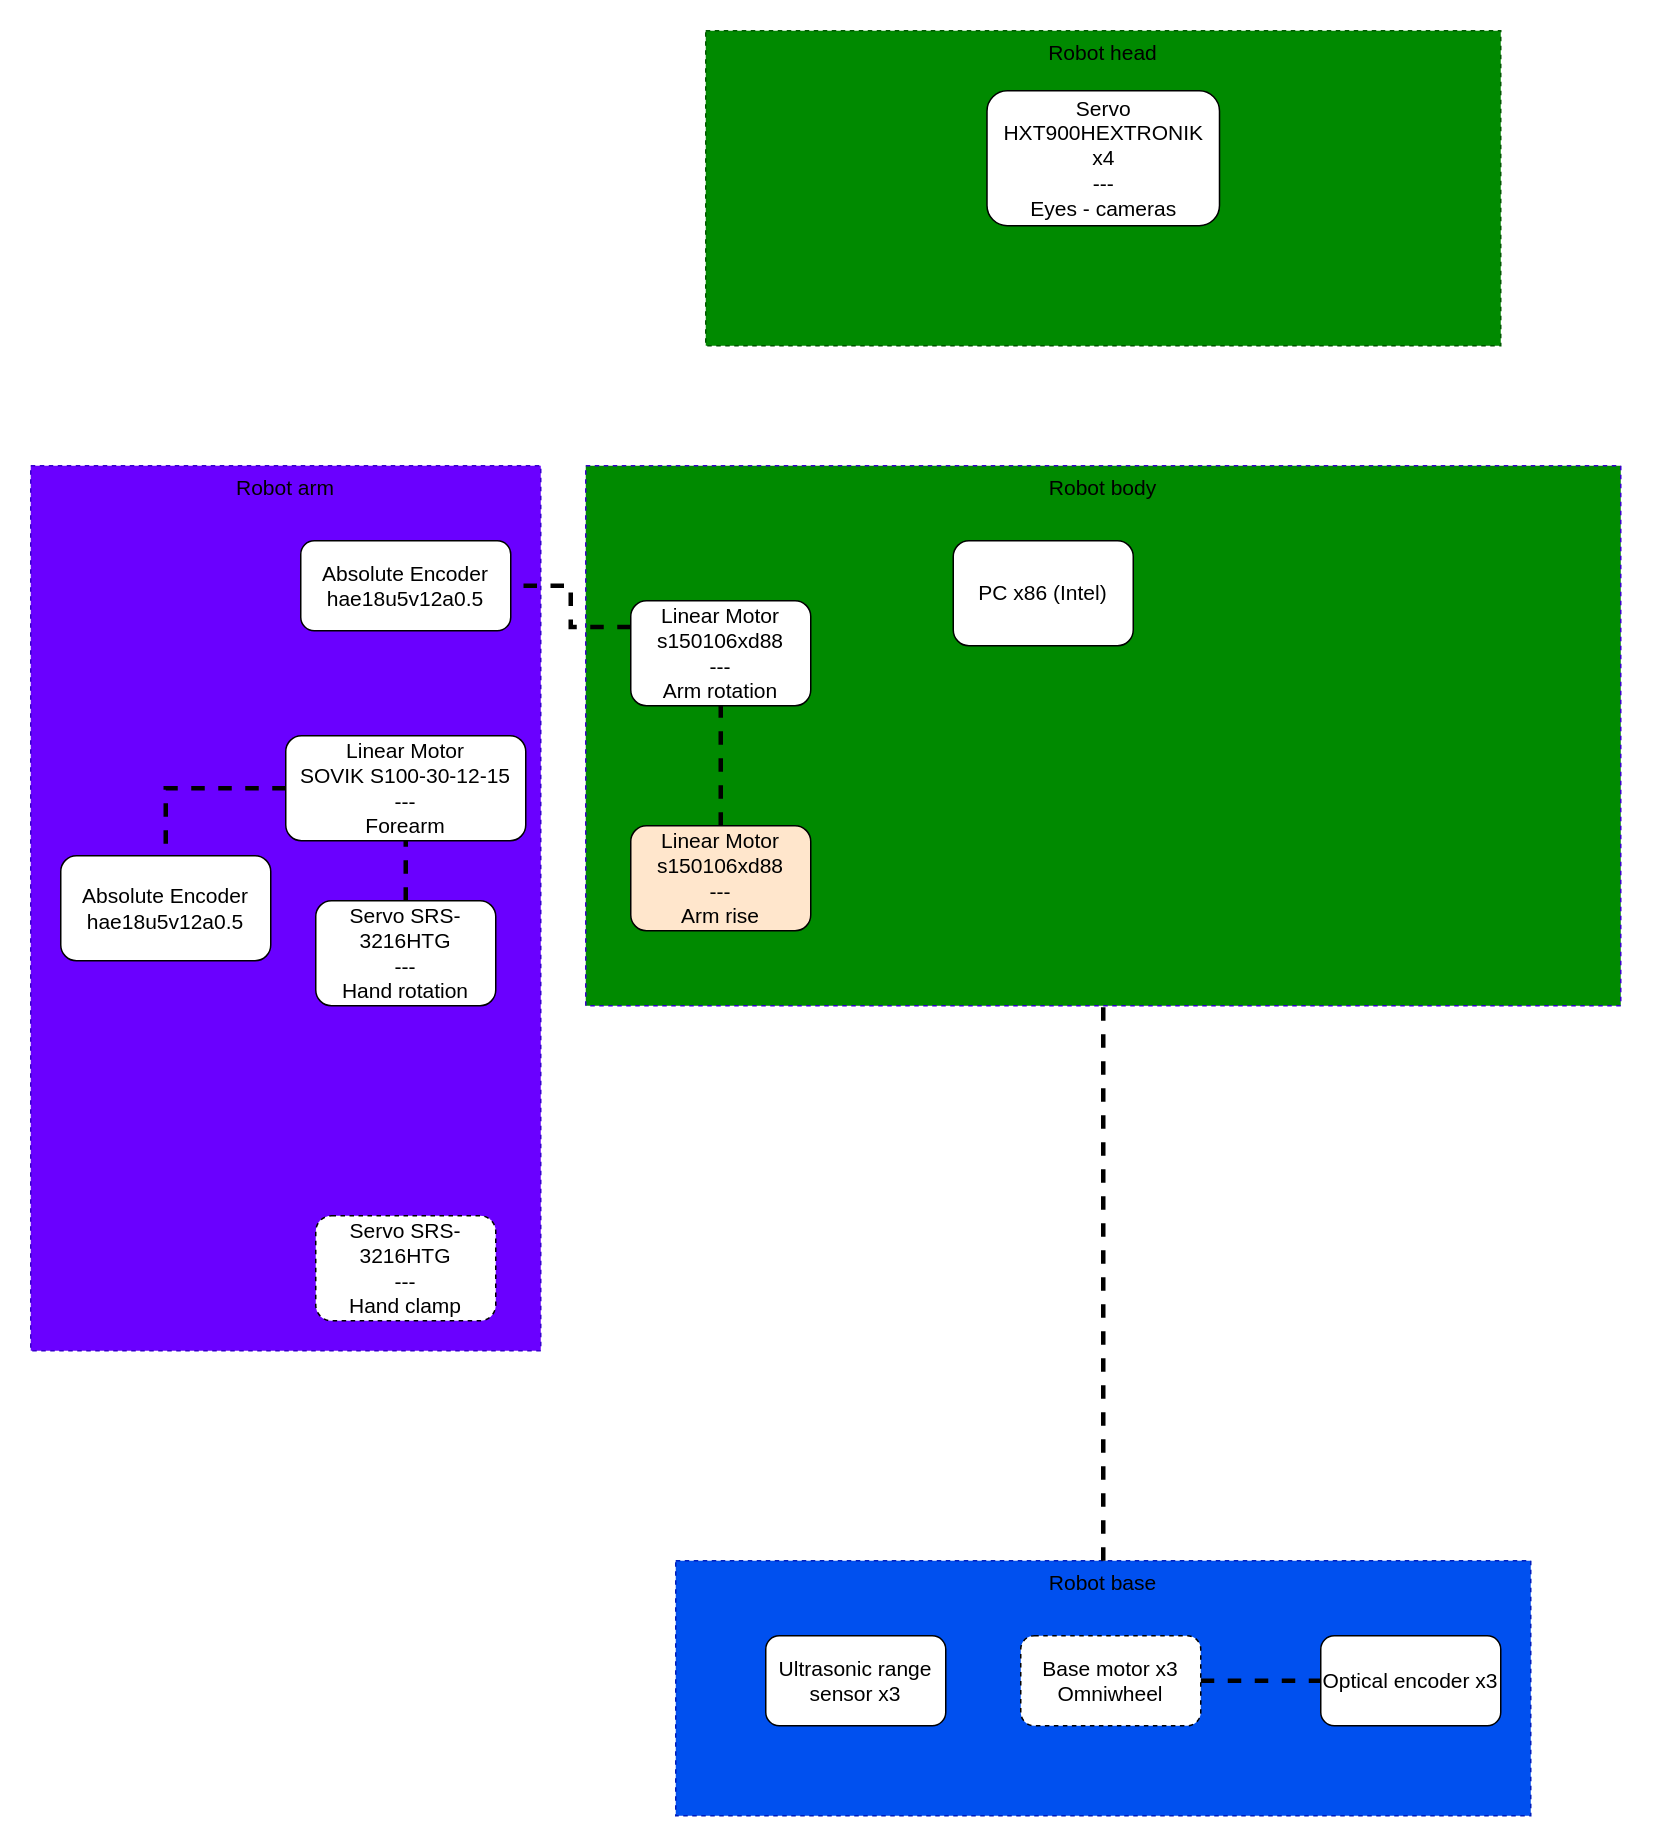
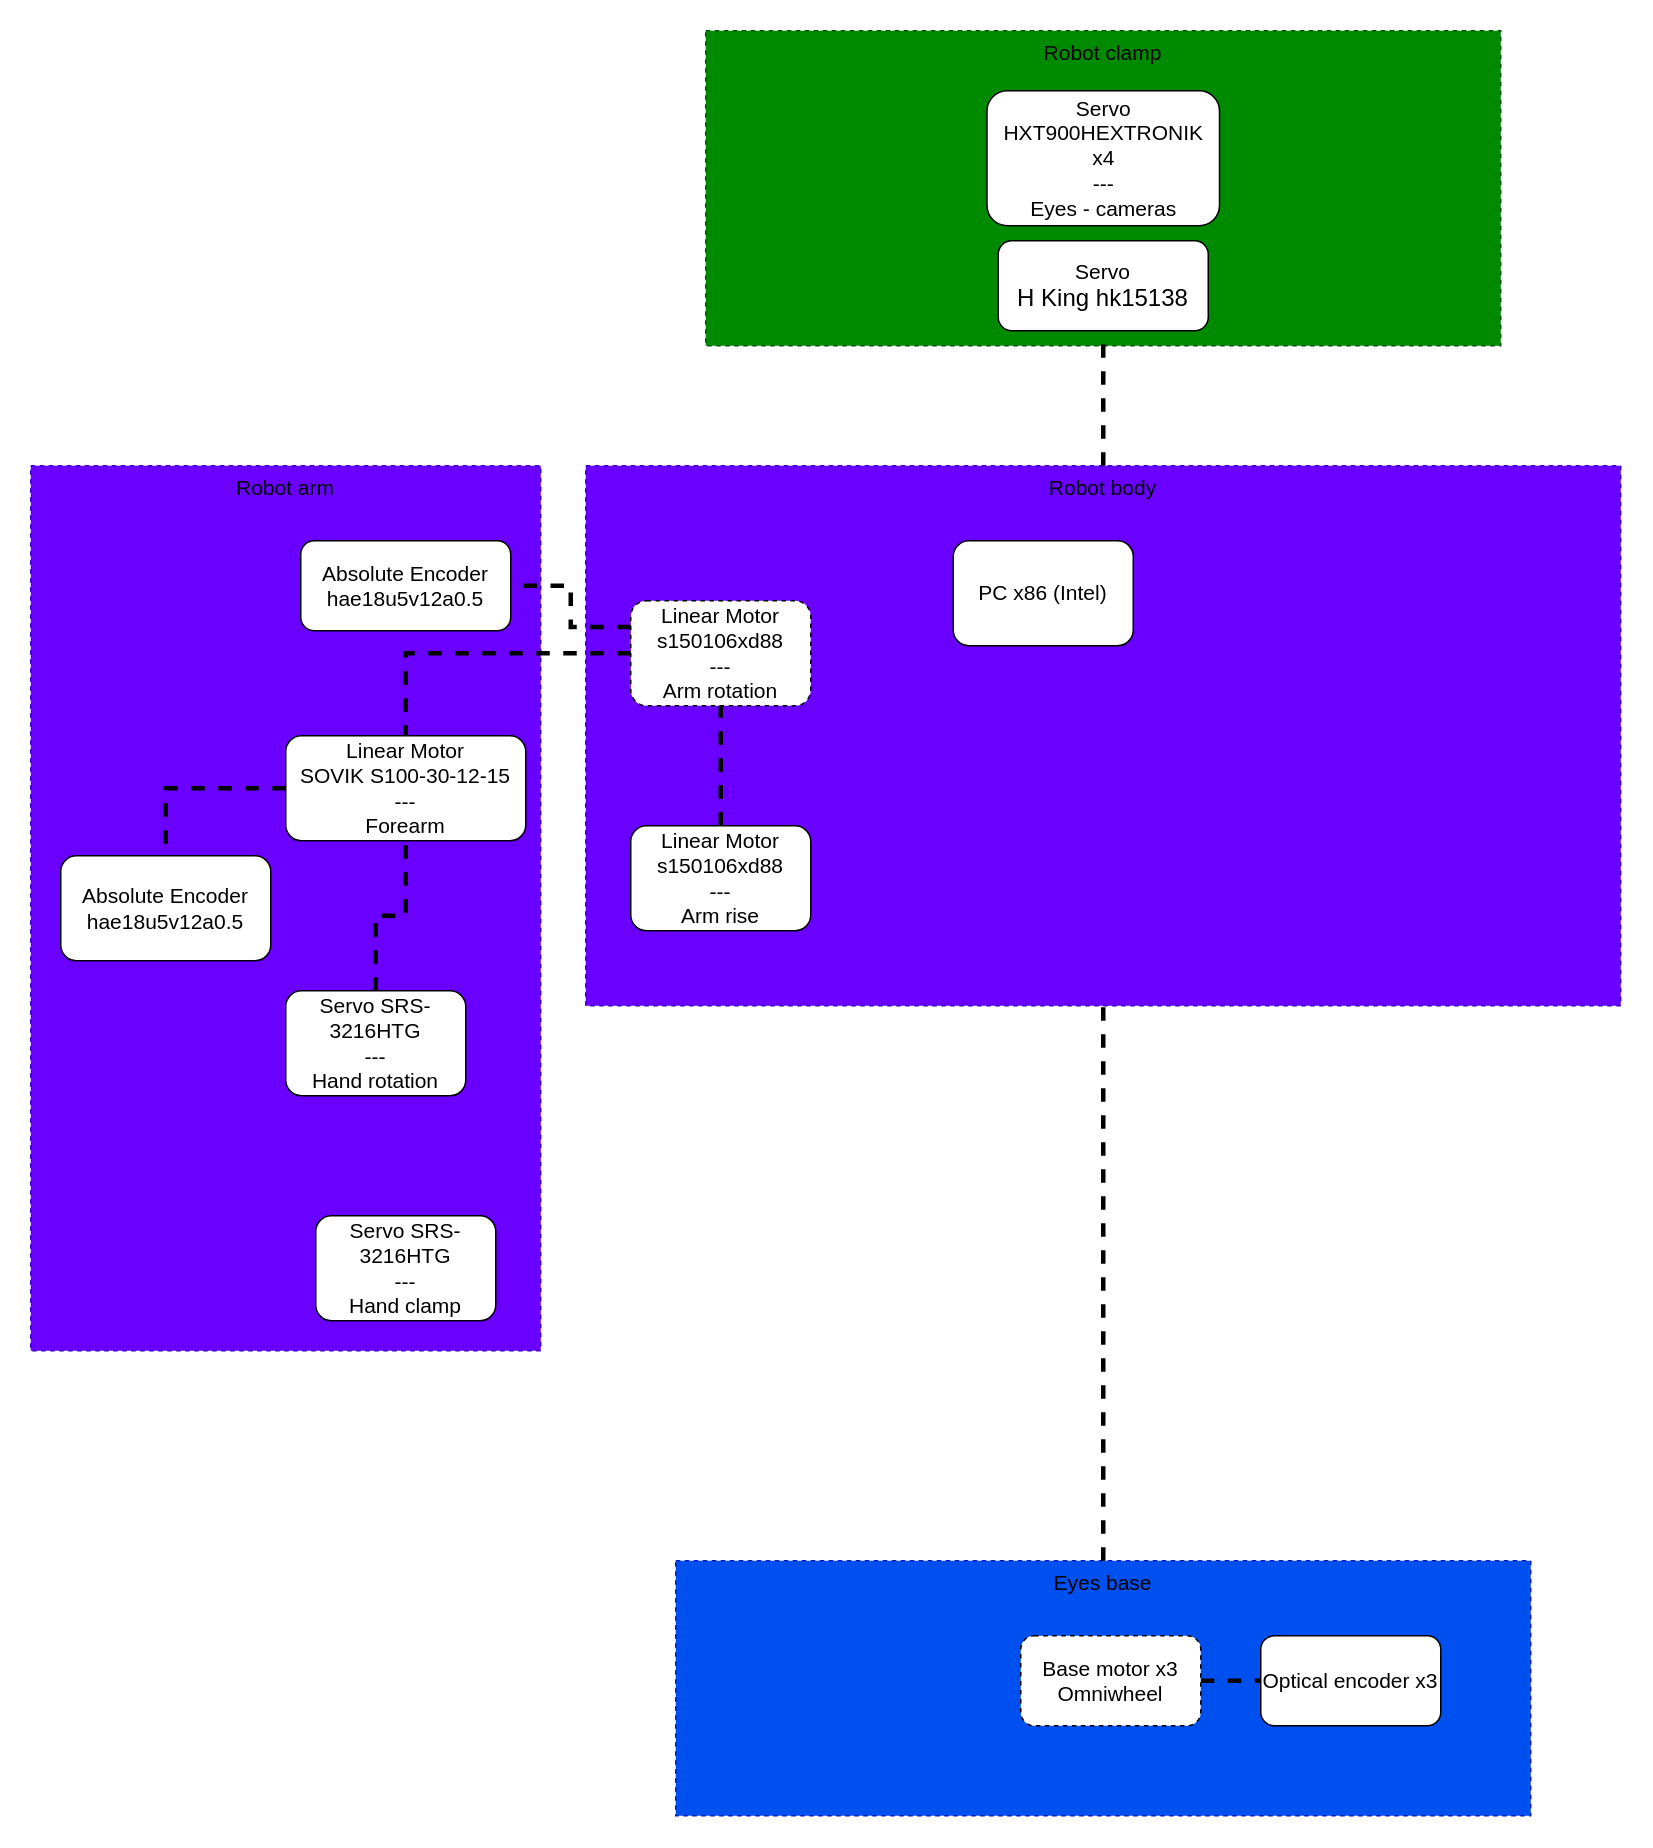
(1103, 54) -> (1103, 54)
none -> (1103, 286)
none -> (1103, 432)
none -> (596, 653)
(721, 653) -> (721, 653)
(1103, 736) -> (1103, 736)
(721, 878) -> (721, 878)
(406, 953) -> (376, 1043)
(406, 1268) -> (406, 1268)
(1103, 1584) -> (1103, 1584)
(856, 1681) -> none
(1411, 1681) -> (1351, 1681)
